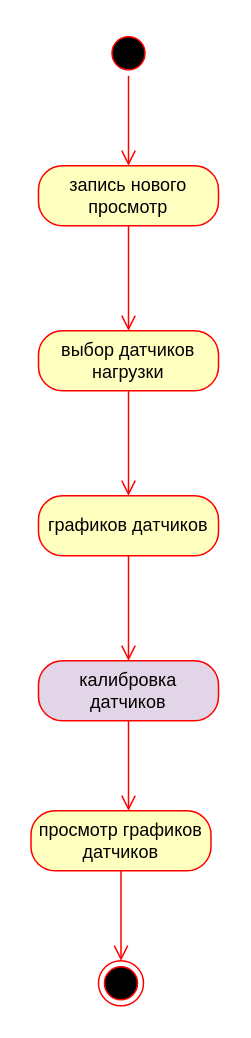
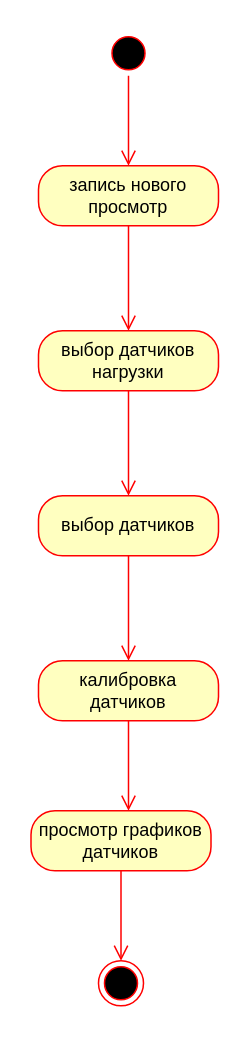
(128, 526) -> (128, 526)
(128, 691) -> (128, 691)
